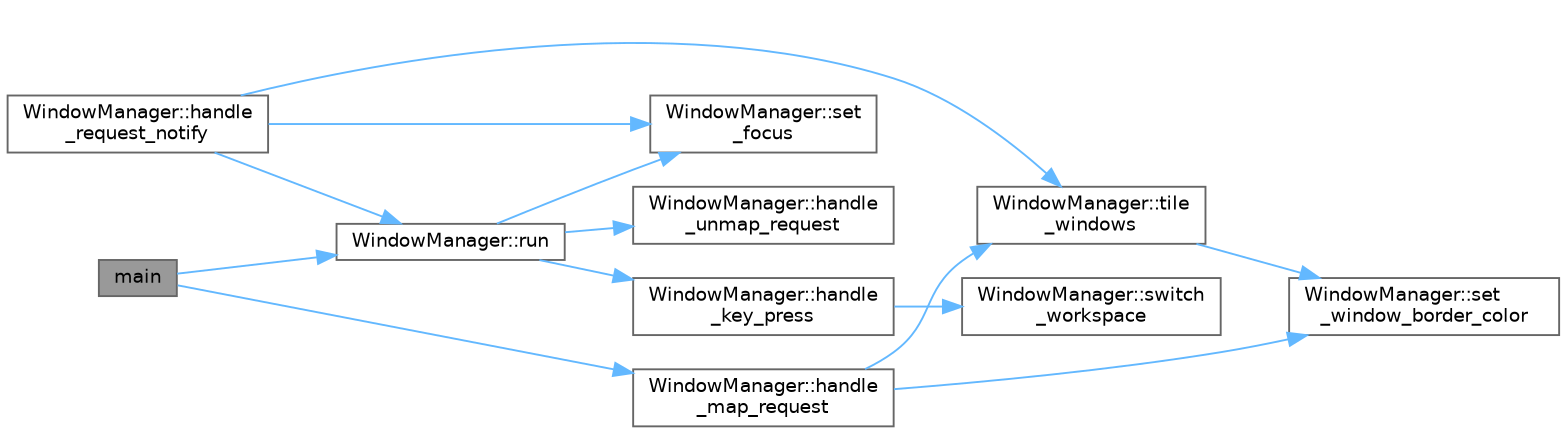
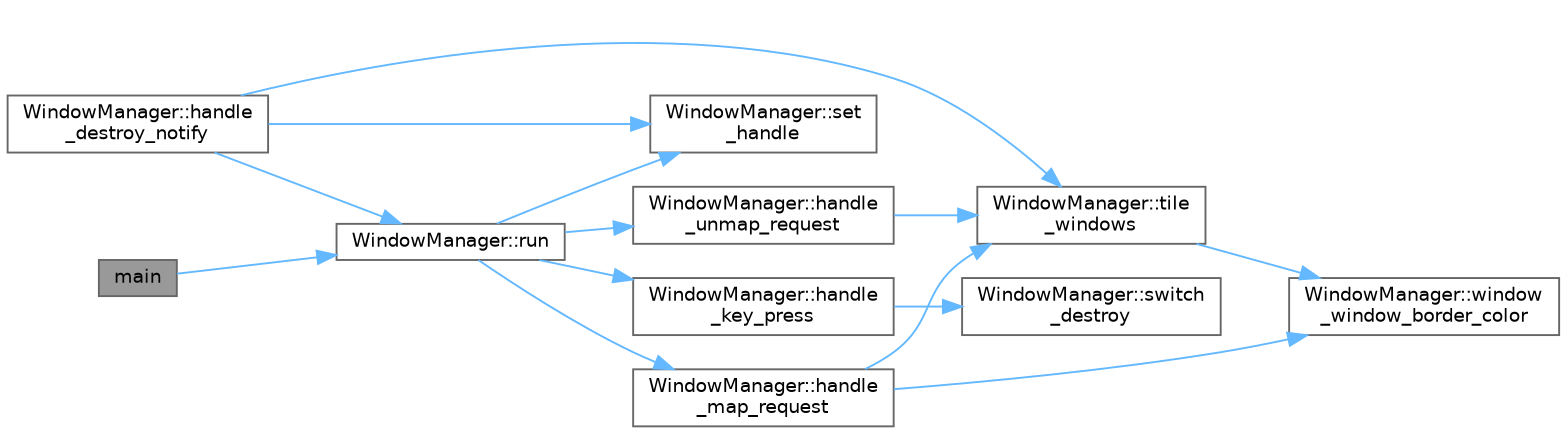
(138, 124) -> (138, 124)
(763, 124) -> (763, 124)
none -> (926, 215)
(1091, 307) -> (1091, 307)
(1424, 307) -> (1424, 307)
(396, 327) -> (565, 315)
